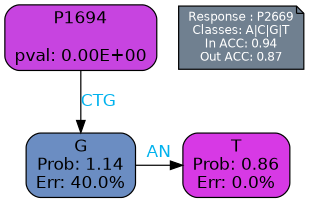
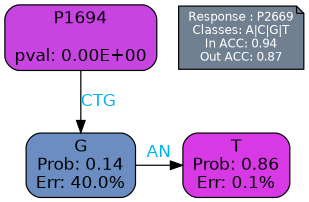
(81, 165) -> (81, 165)
(236, 165) -> (236, 165)
